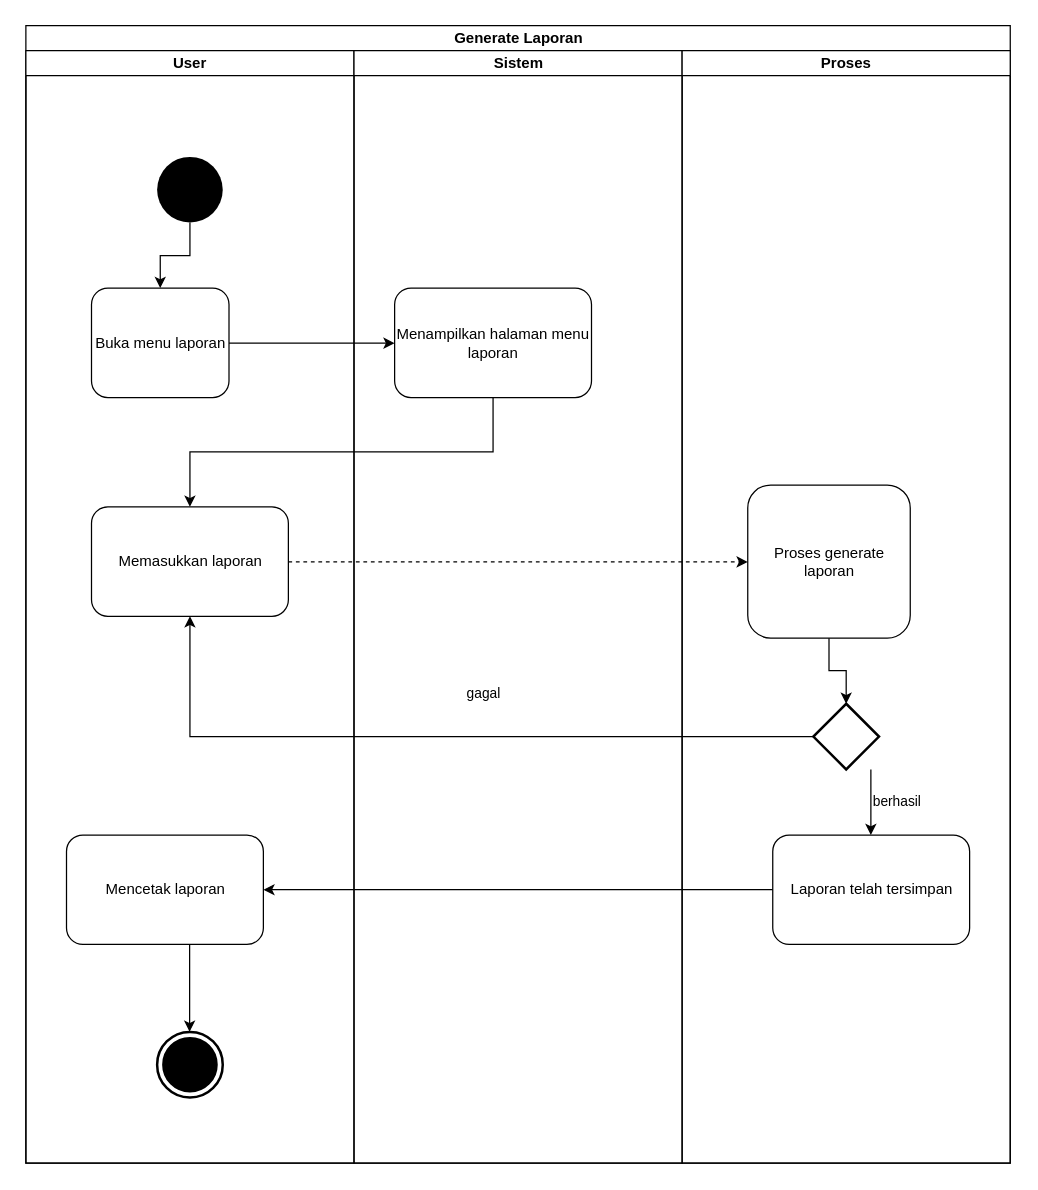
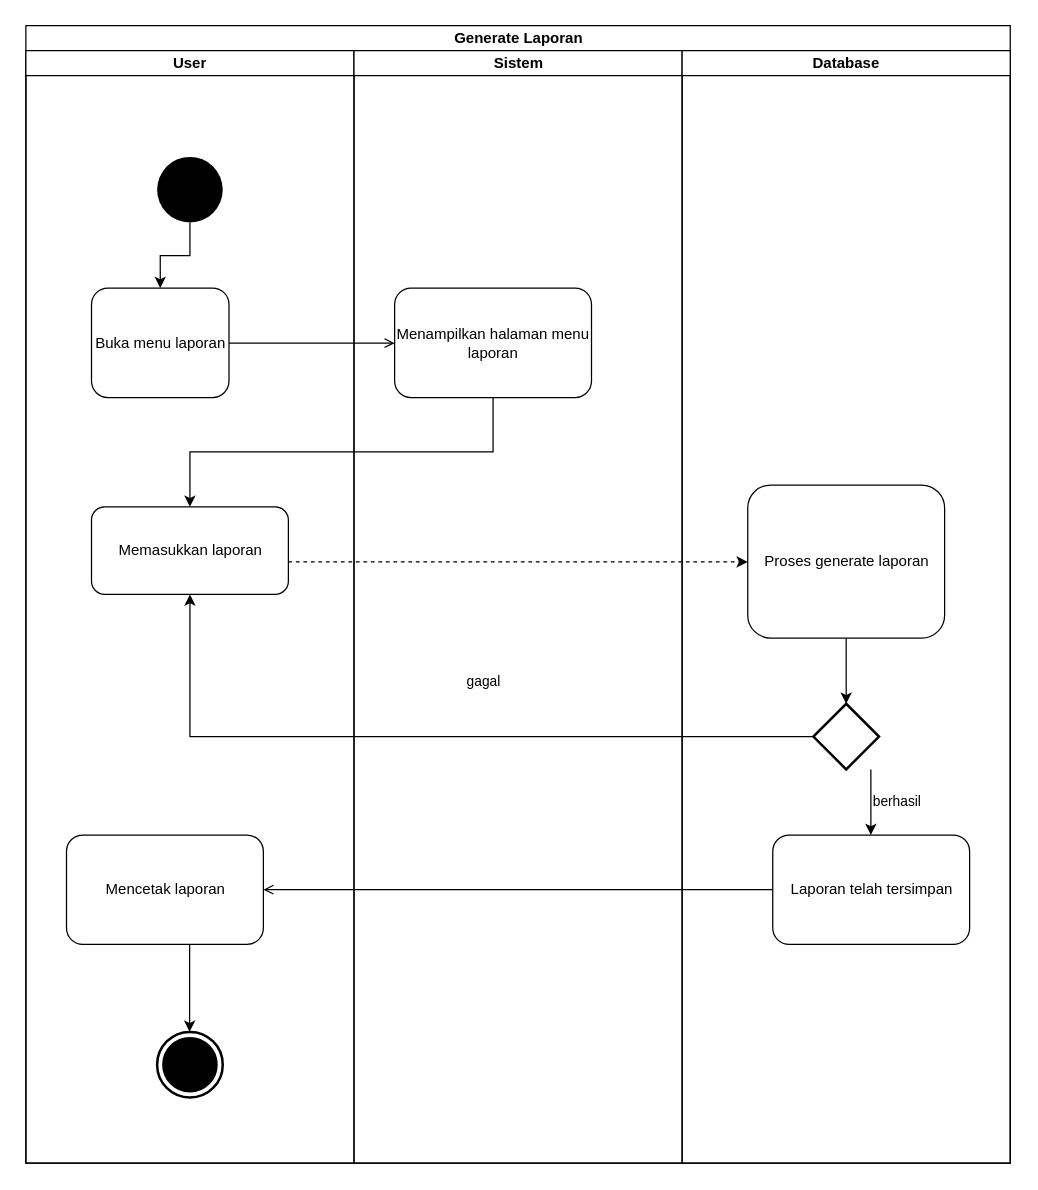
(846, 63) -> (846, 63)
(384, 343) -> (386, 343)
(190, 562) -> (190, 551)
(829, 562) -> (846, 562)
(273, 890) -> (270, 890)
